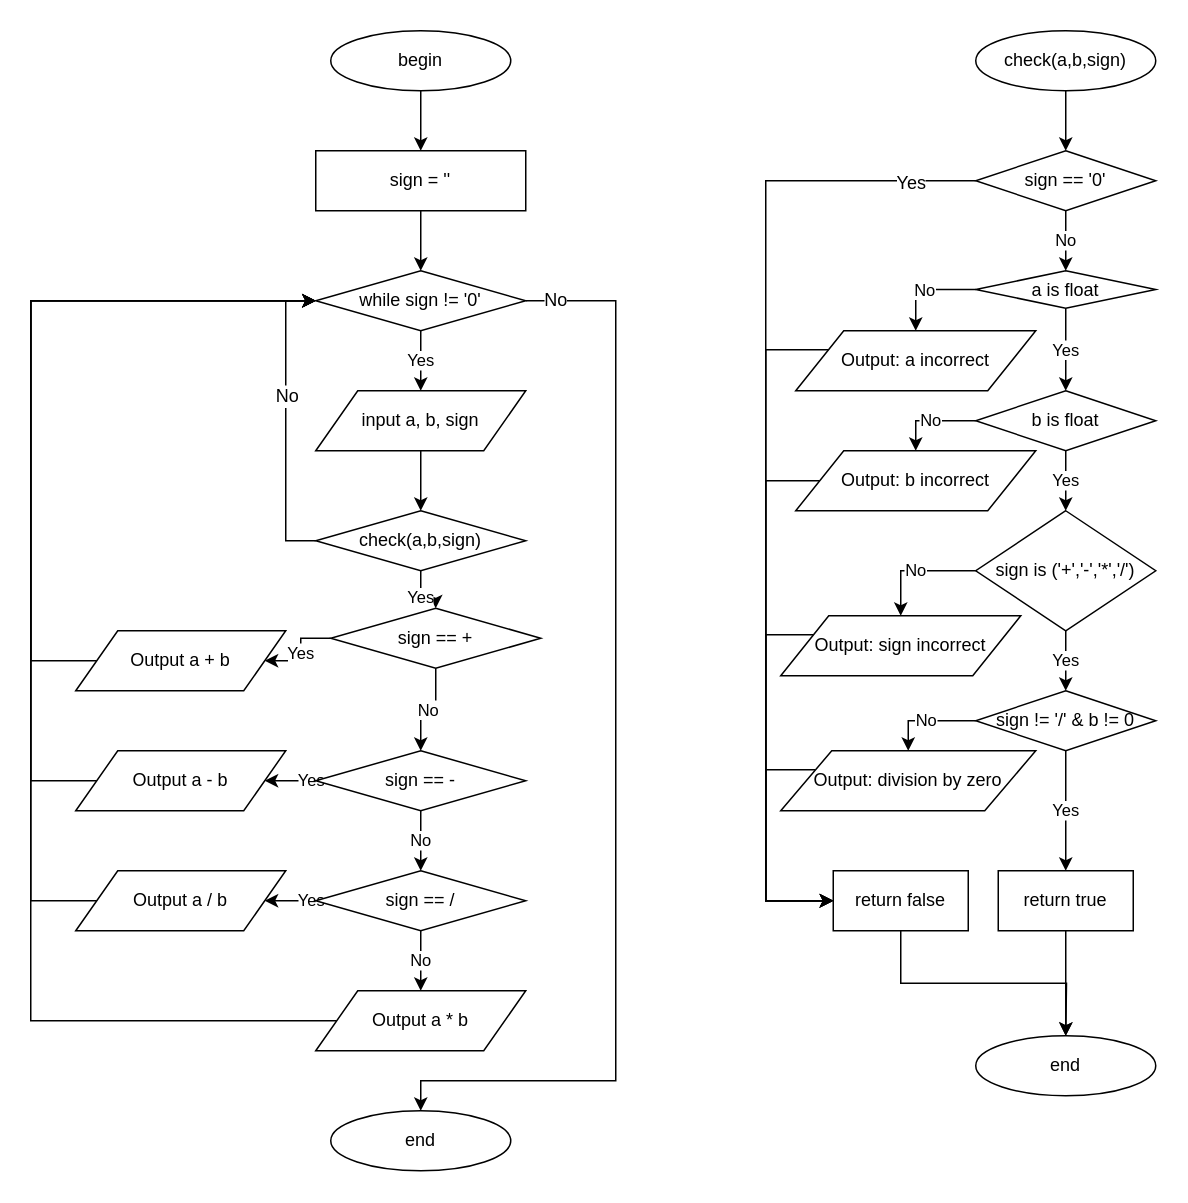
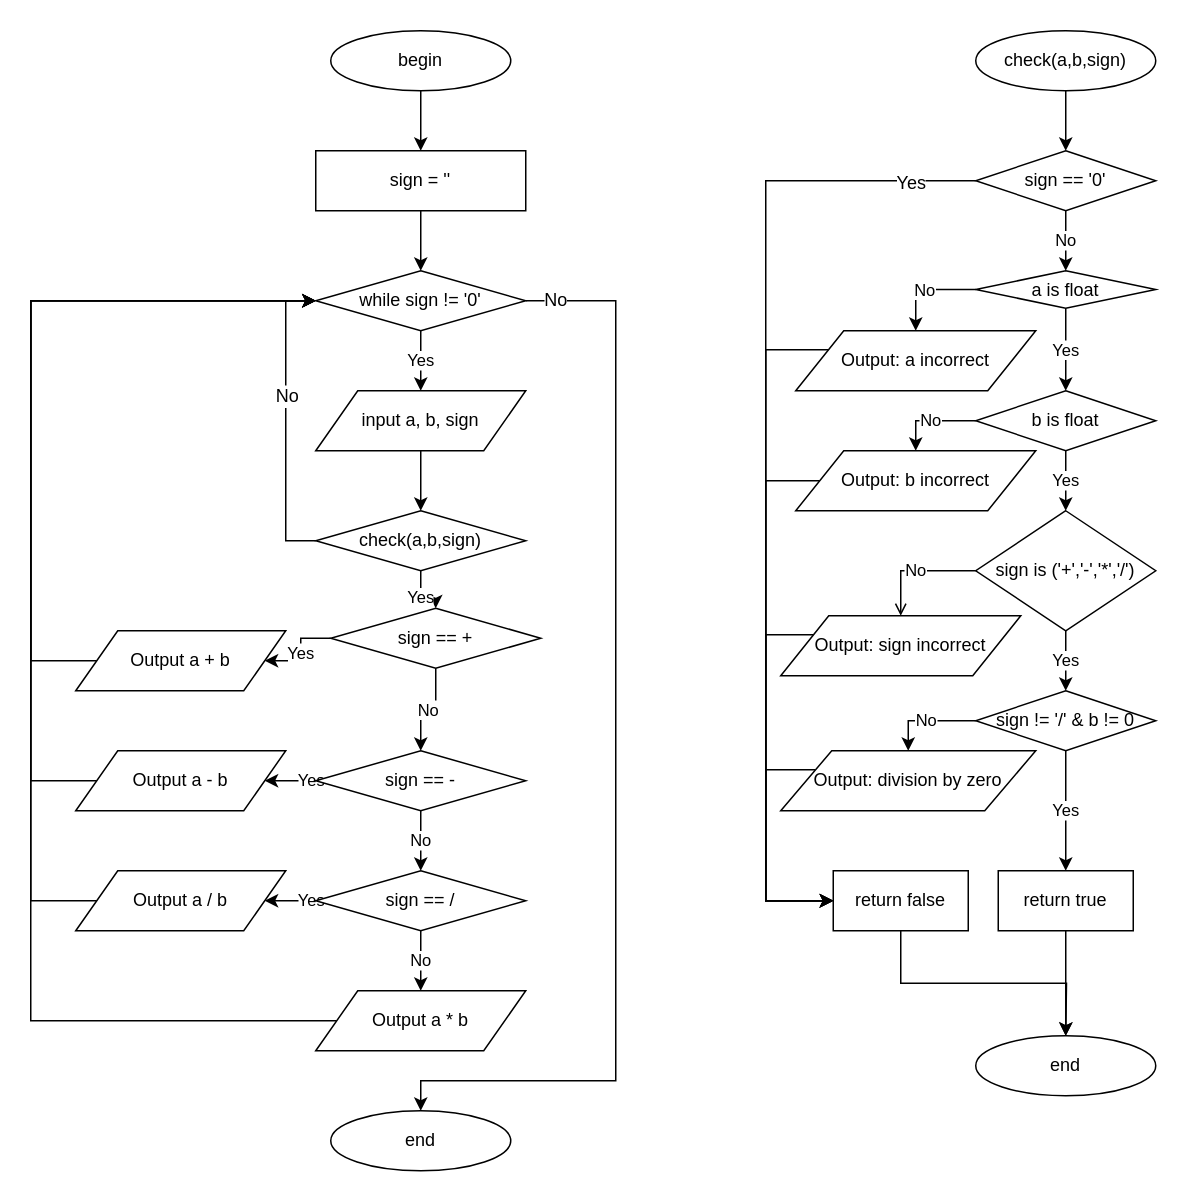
(901, 604) -> (901, 606)
